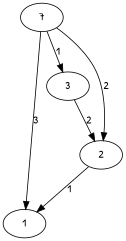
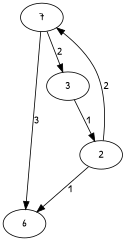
(58, 52) -> (60, 52)
(97, 73) -> (100, 80)
(89, 121) -> (89, 121)
(24, 224) -> (24, 224)
